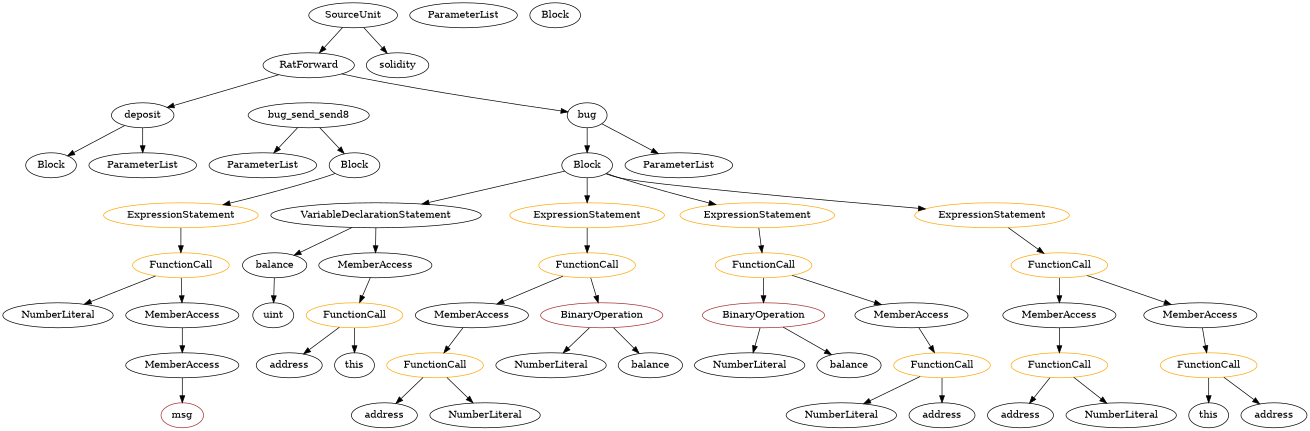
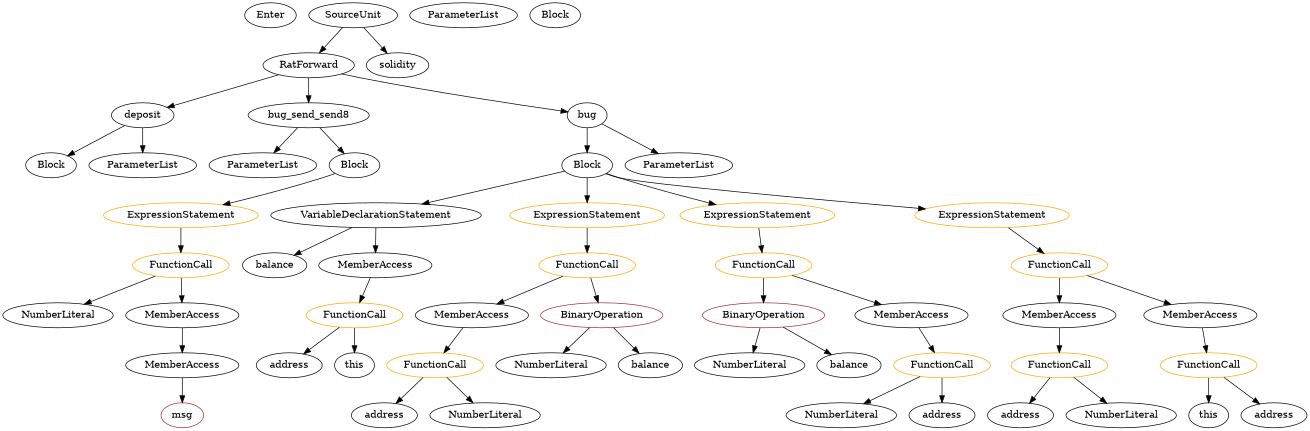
none -> (270, 15)
none -> (309, 87)
(273, 315) -> none
